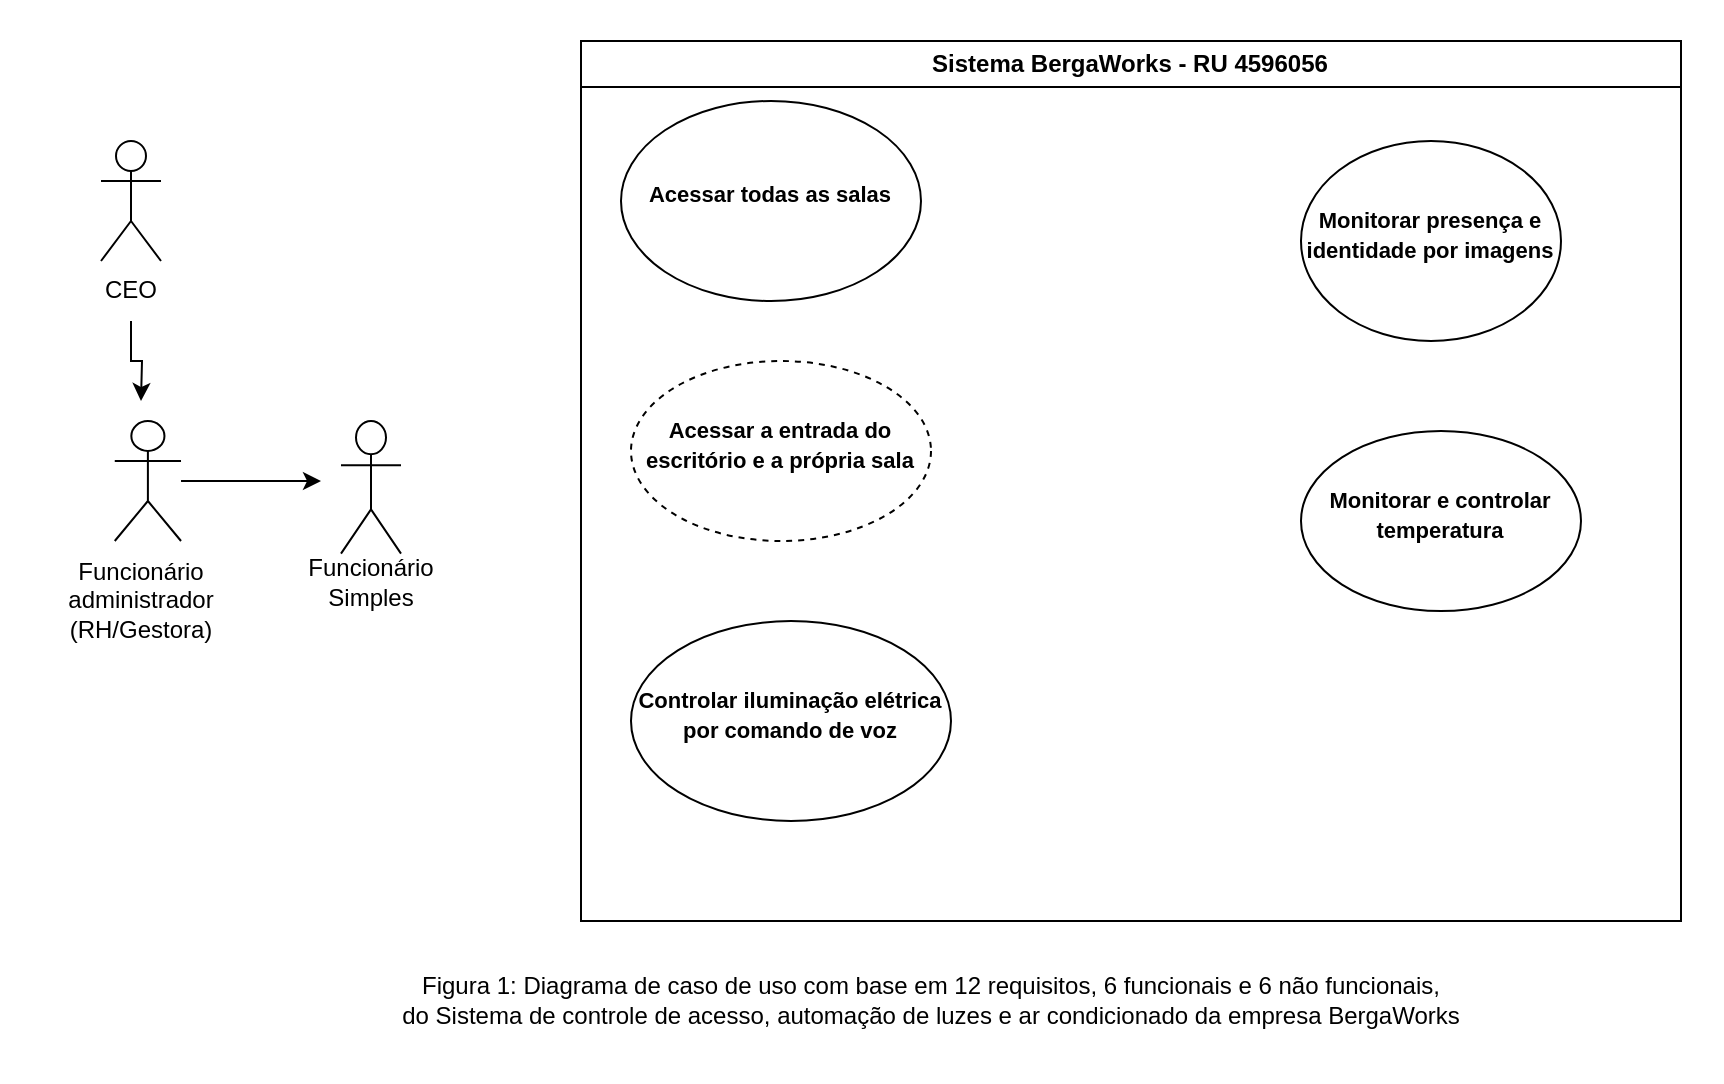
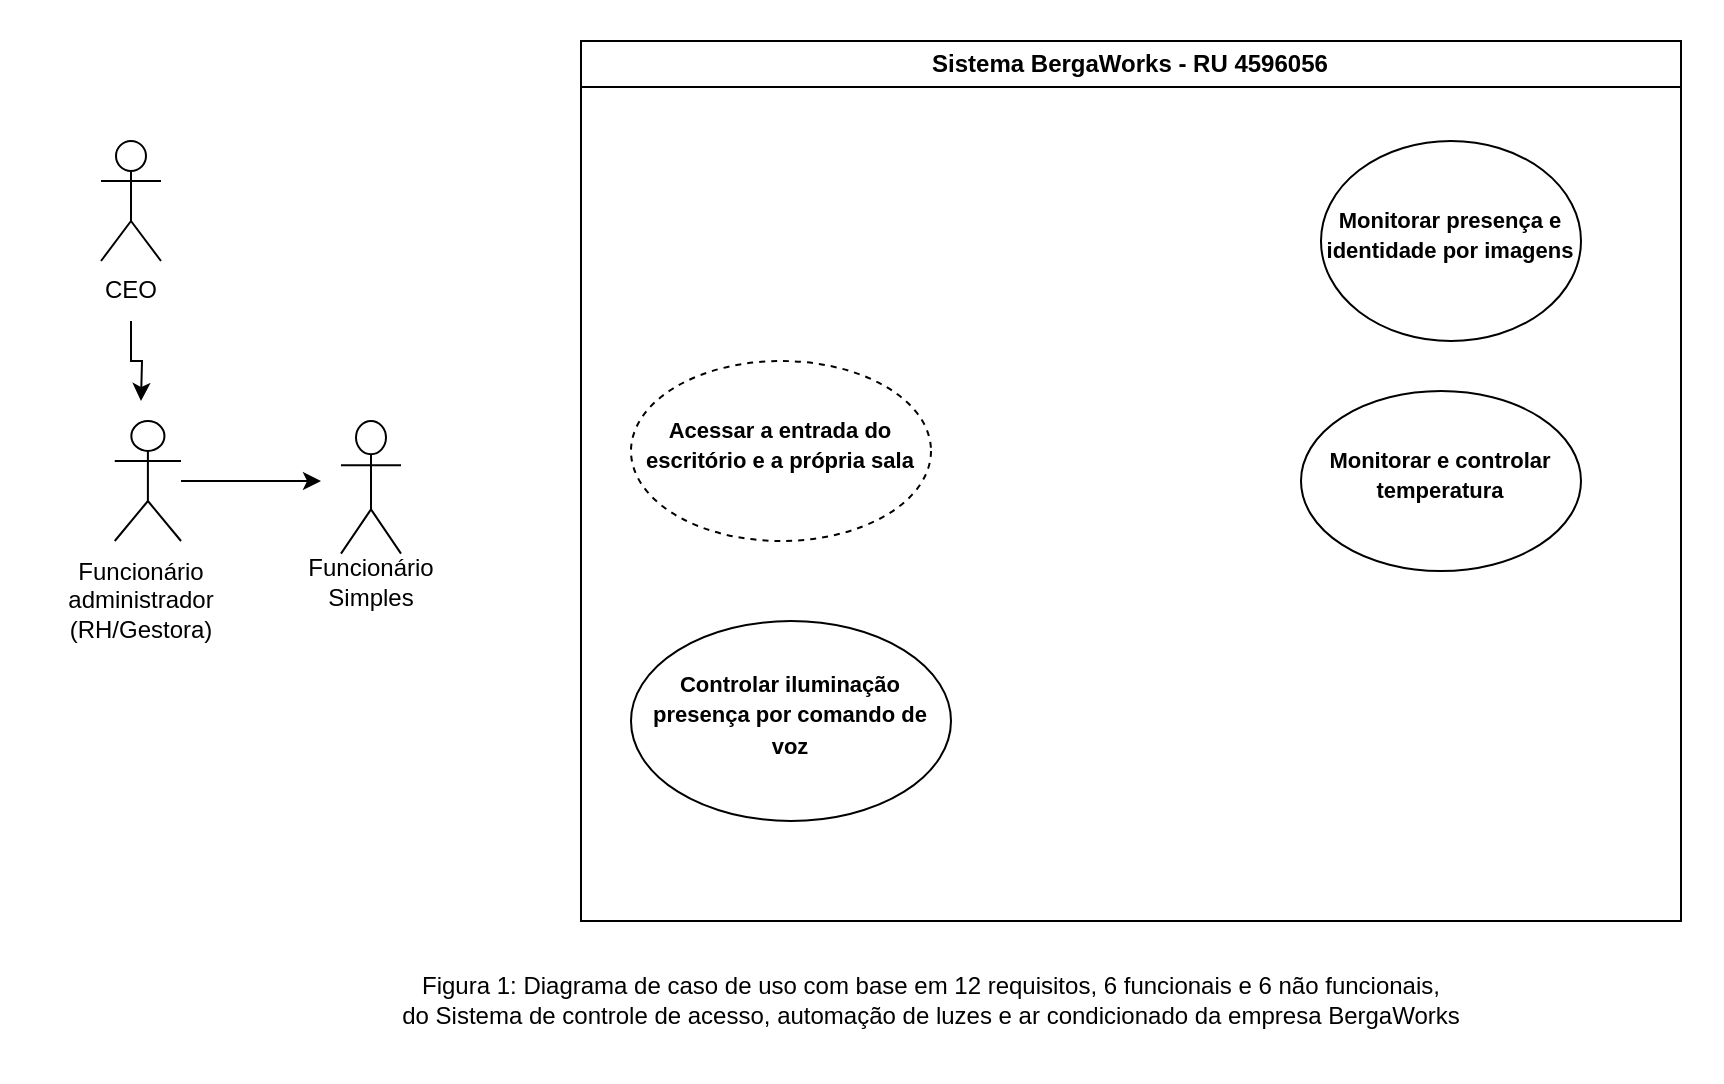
(771, 201) -> none
(1431, 241) -> (1451, 241)
(1441, 521) -> (1441, 481)
(791, 721) -> (791, 721)
